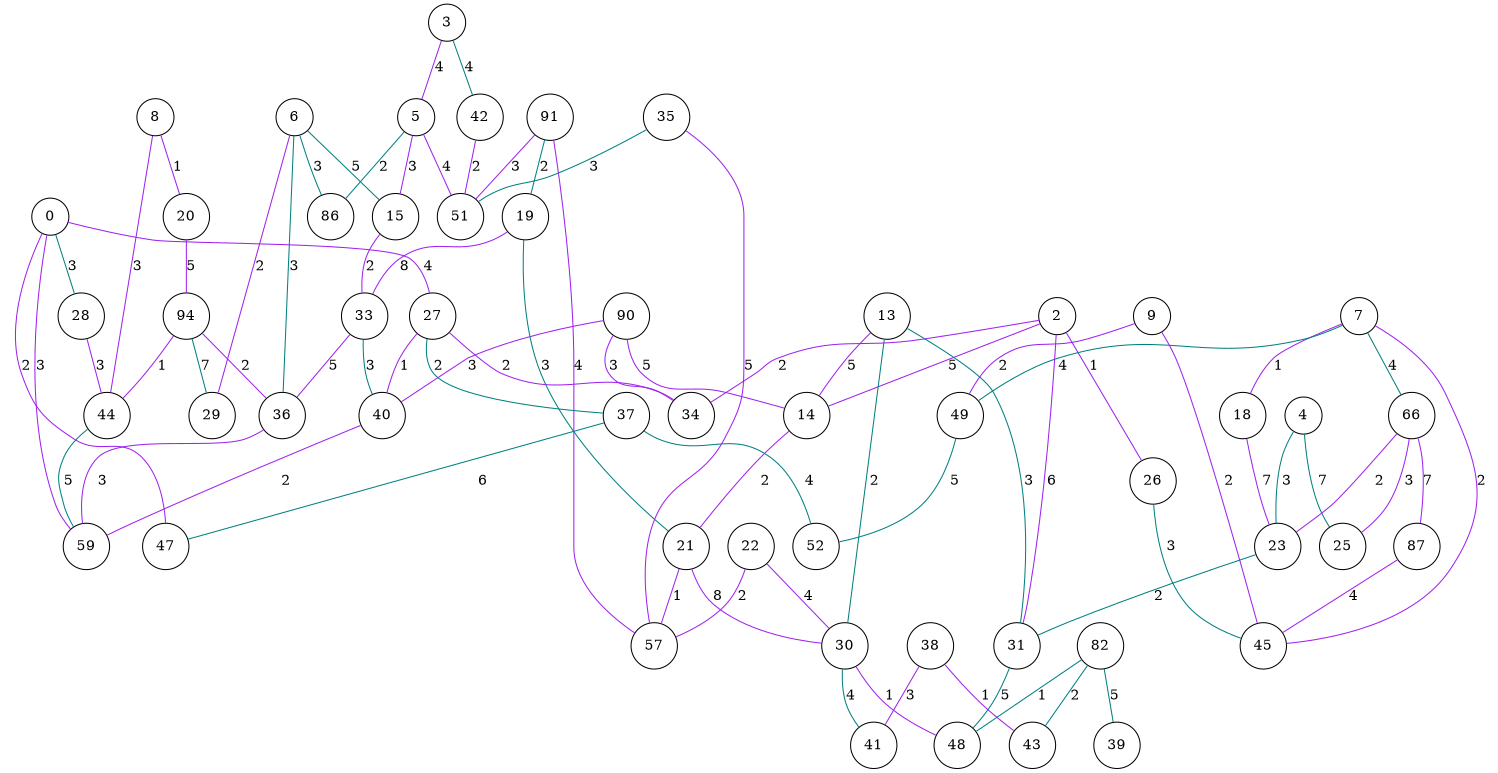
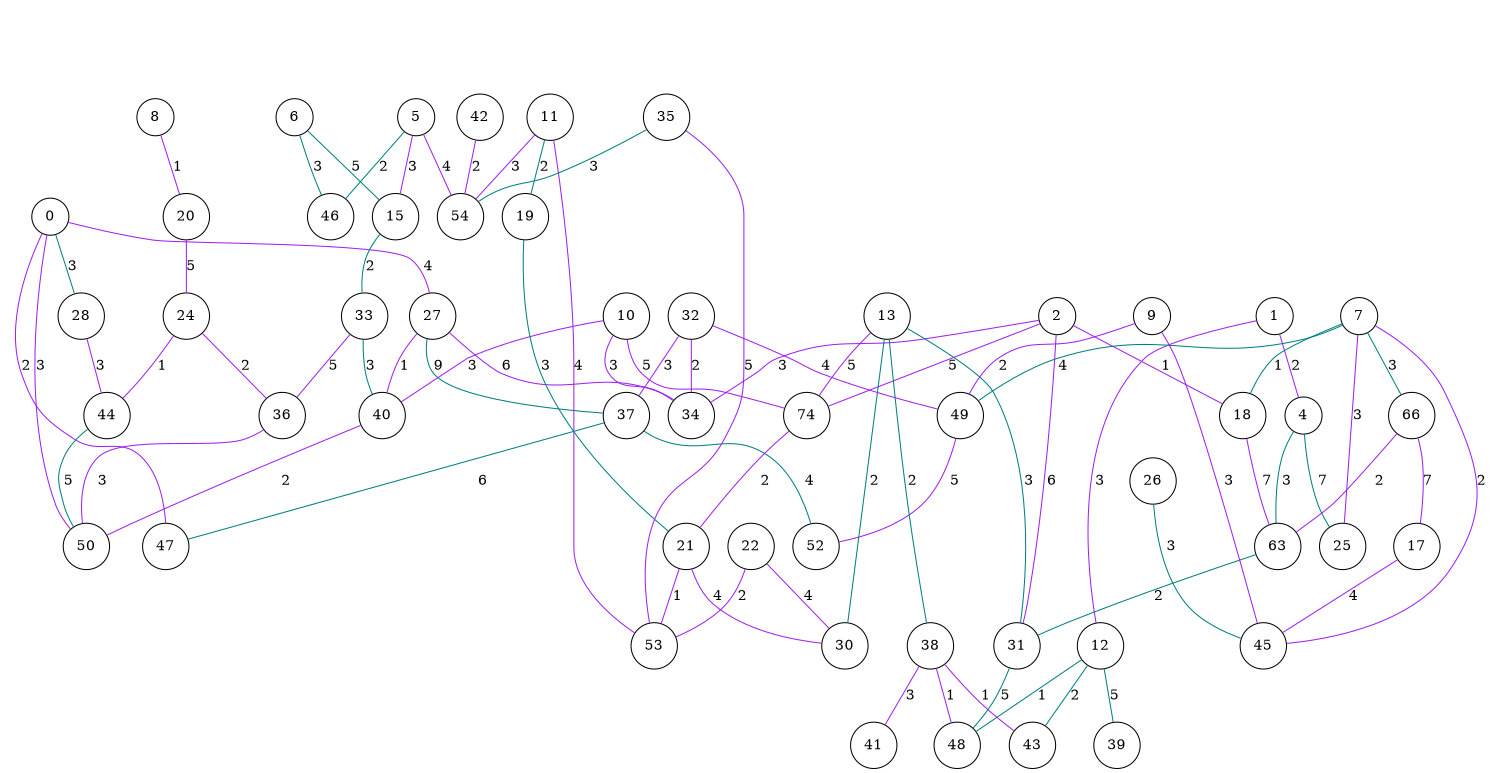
(447, 23) -> none
(550, 117) -> (550, 117)
(331, 217) -> (331, 217)
(460, 217) -> (460, 217)
(431, 247) -> none
(365, 262) -> (365, 262)
(132, 264) -> none
(288, 264) -> none
(186, 316) -> (186, 316)
(626, 316) -> (626, 316)
none -> (691, 316)
none -> (1275, 316)
(1288, 349) -> (1278, 355)
(439, 366) -> (439, 366)
(507, 366) -> (507, 366)
(783, 366) -> (783, 366)
(1393, 366) -> (1393, 366)
(1104, 396) -> (1148, 365)
(212, 416) -> none
(807, 416) -> (807, 416)
(1229, 481) -> (1229, 481)
none -> (905, 482)
(1395, 491) -> (1351, 429)
(915, 510) -> (915, 510)
(86, 546) -> (86, 546)
(1278, 546) -> (1278, 546)
(1417, 546) -> (1417, 546)
(718, 596) -> (718, 596)
(654, 646) -> (654, 646)
(1101, 646) -> (1101, 646)
(845, 700) -> none
(888, 706) -> (944, 696)
